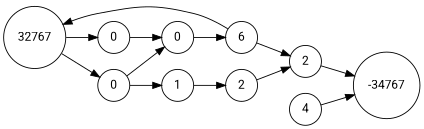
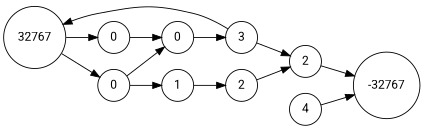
(242, 37) -> (242, 37)
(387, 85) -> (387, 85)
